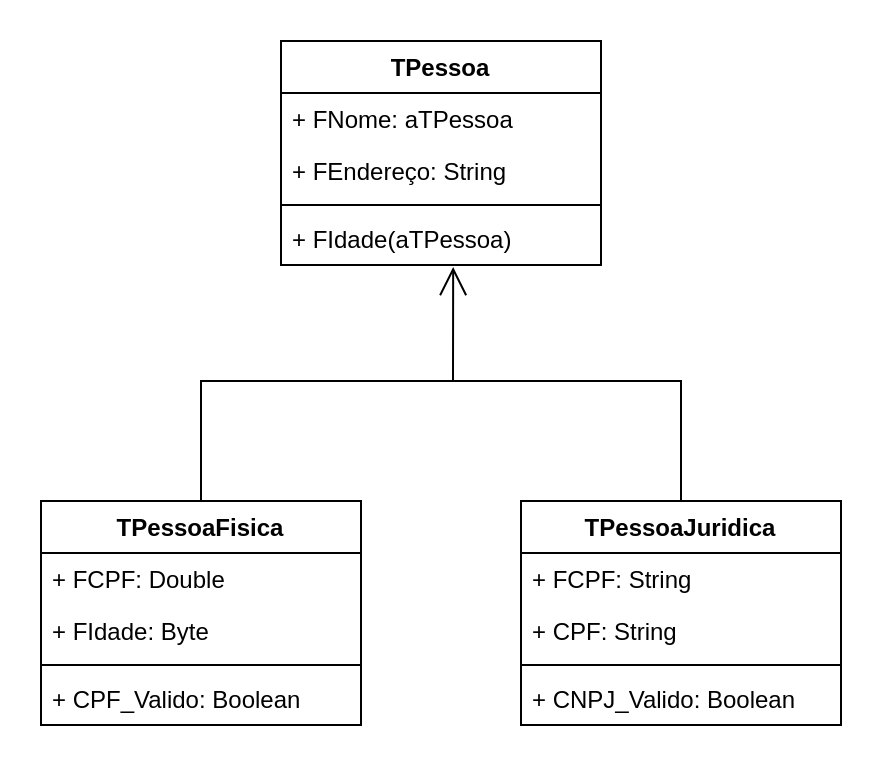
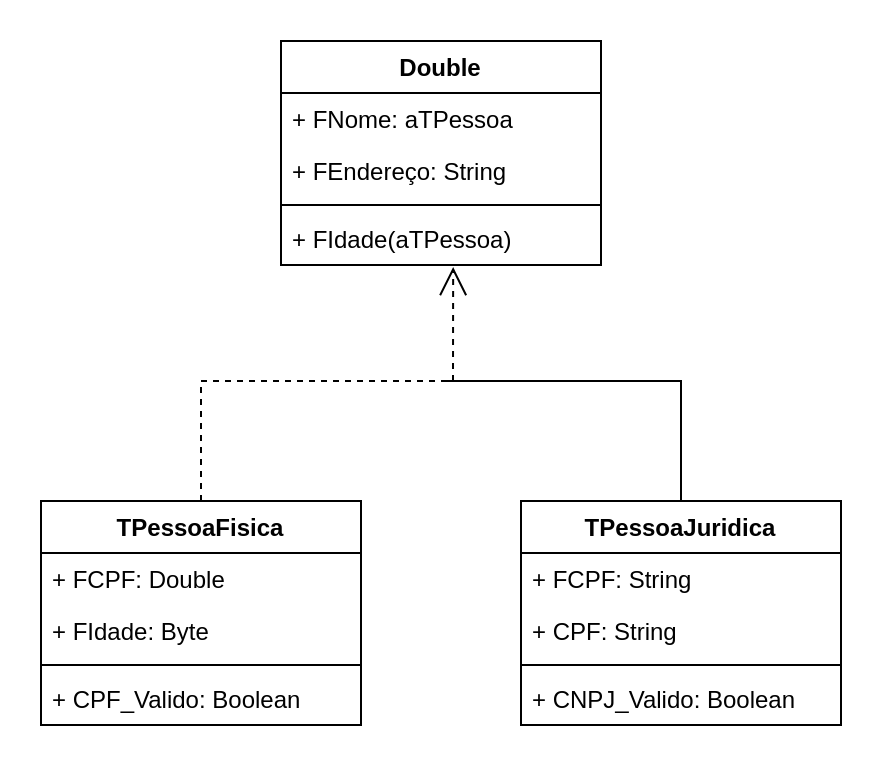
(440, 68) -> (440, 68)
(262, 381) -> (262, 381)
